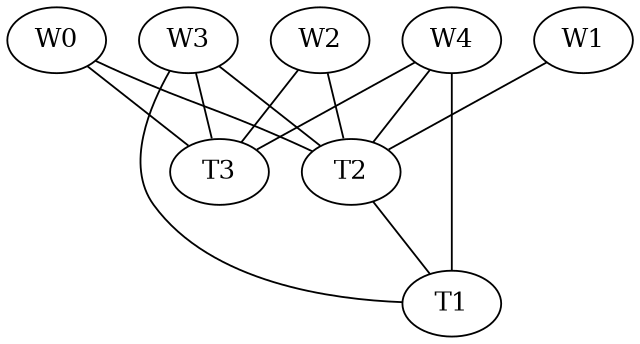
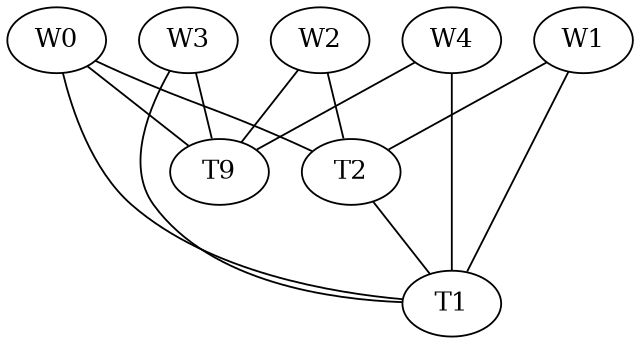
(259, 98) -> none
(401, 106) -> none
(220, 172) -> (220, 172)
none -> (518, 172)
none -> (152, 220)
